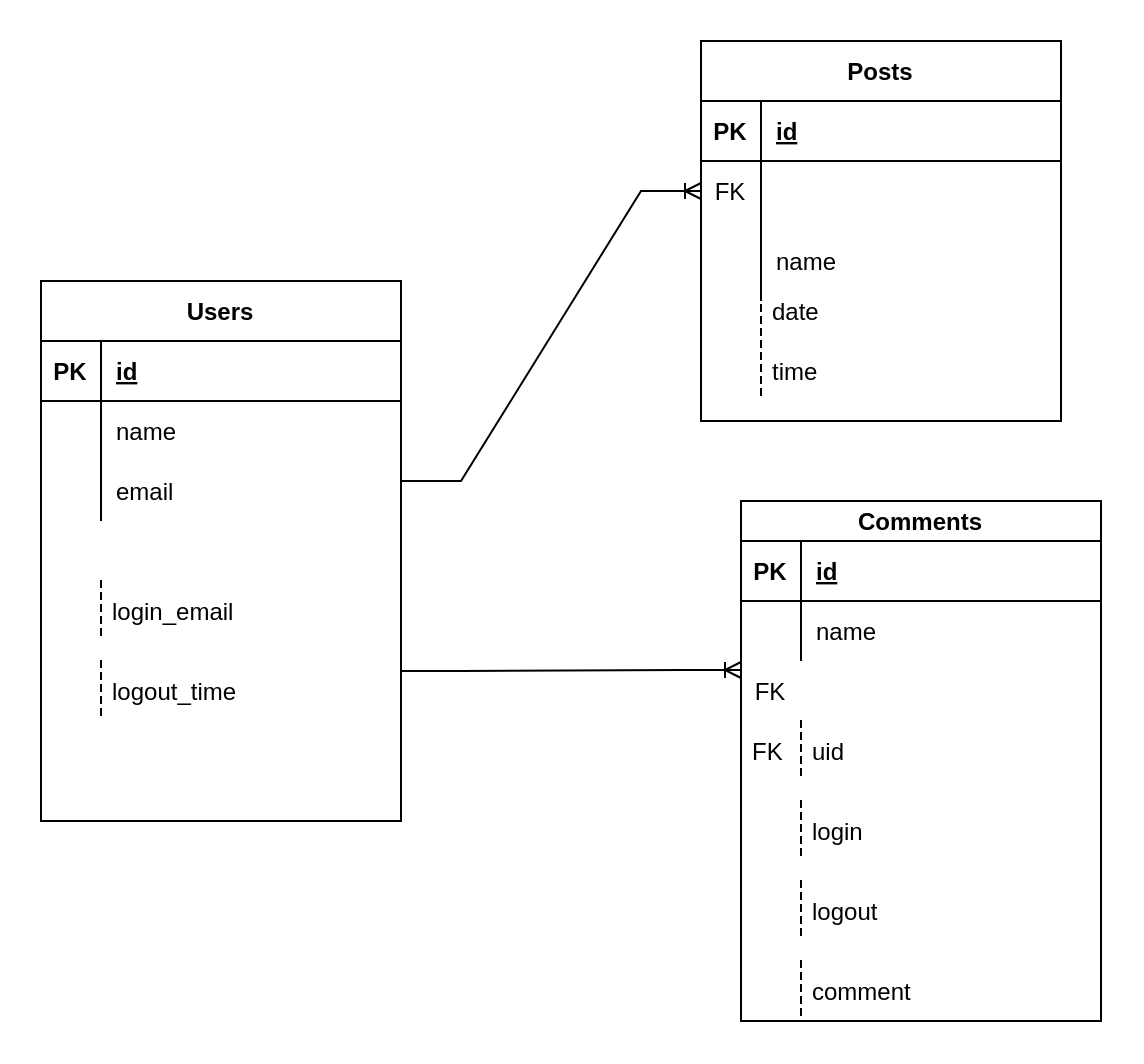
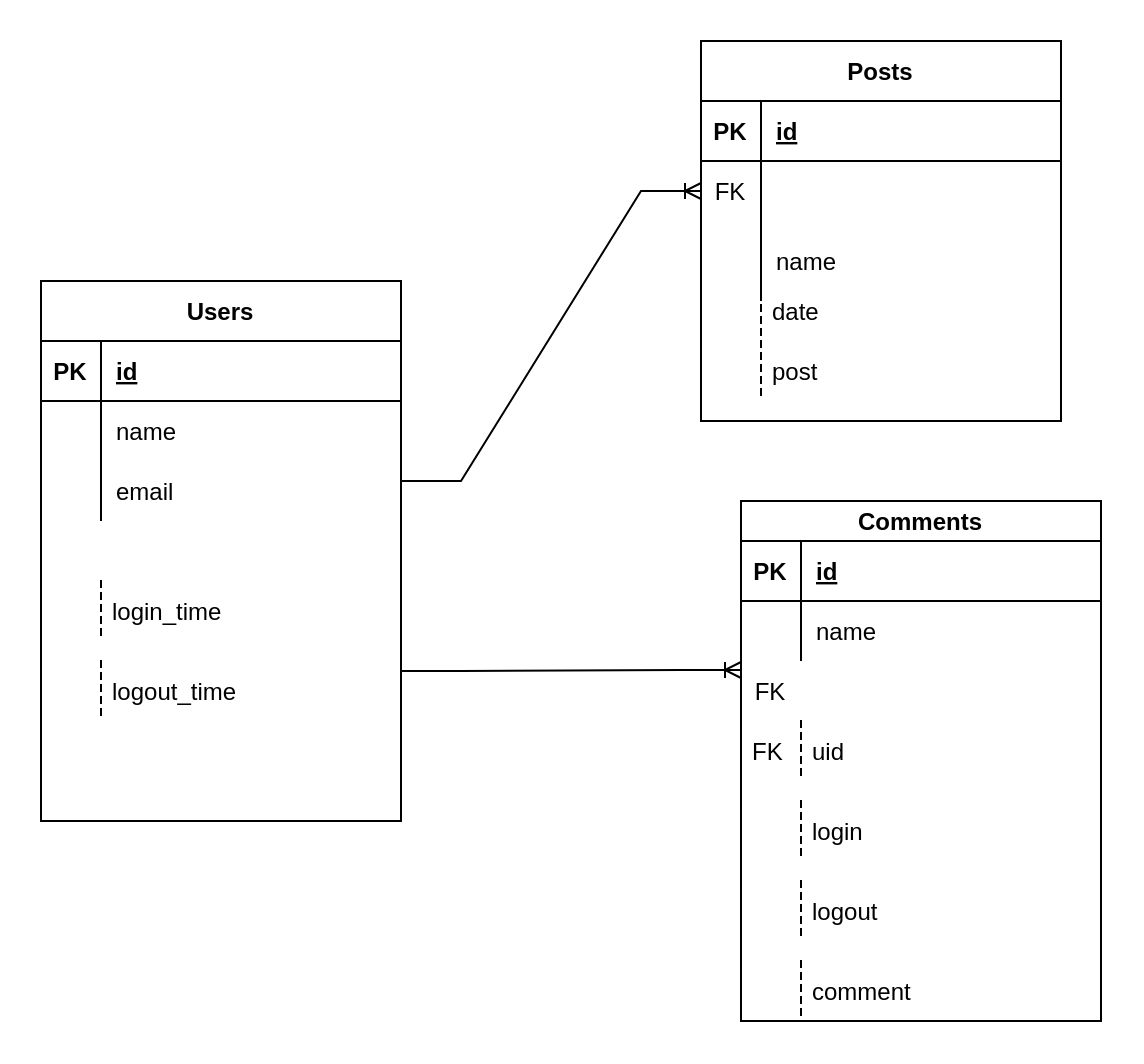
(796, 372) -> (799, 372)
(173, 612) -> (170, 612)
